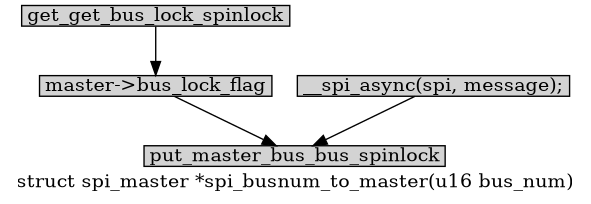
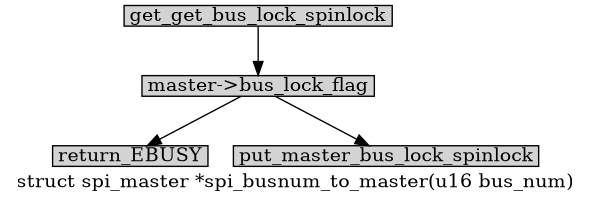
(433, 86) -> none
none -> (130, 156)
(295, 156) -> (386, 156)
